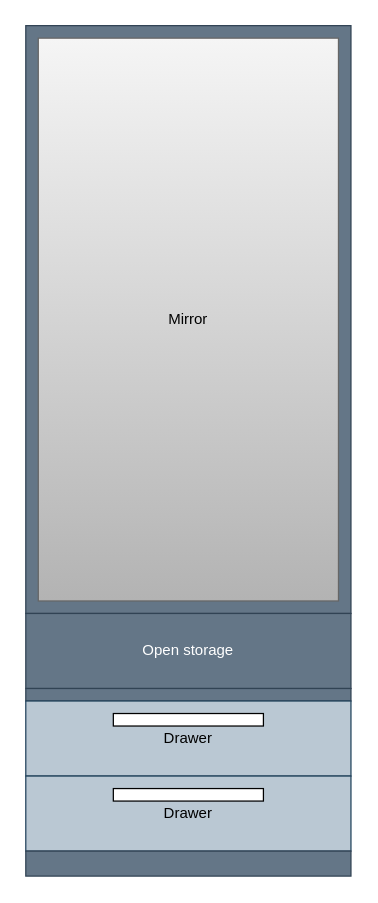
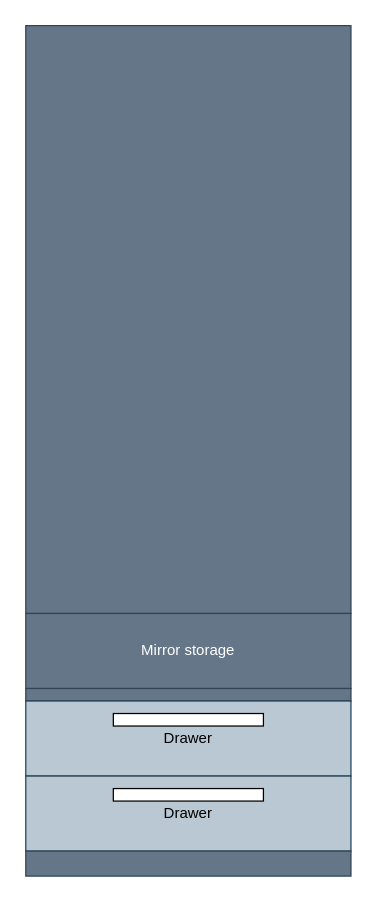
(188, 319) -> none
(188, 651) -> (188, 651)
